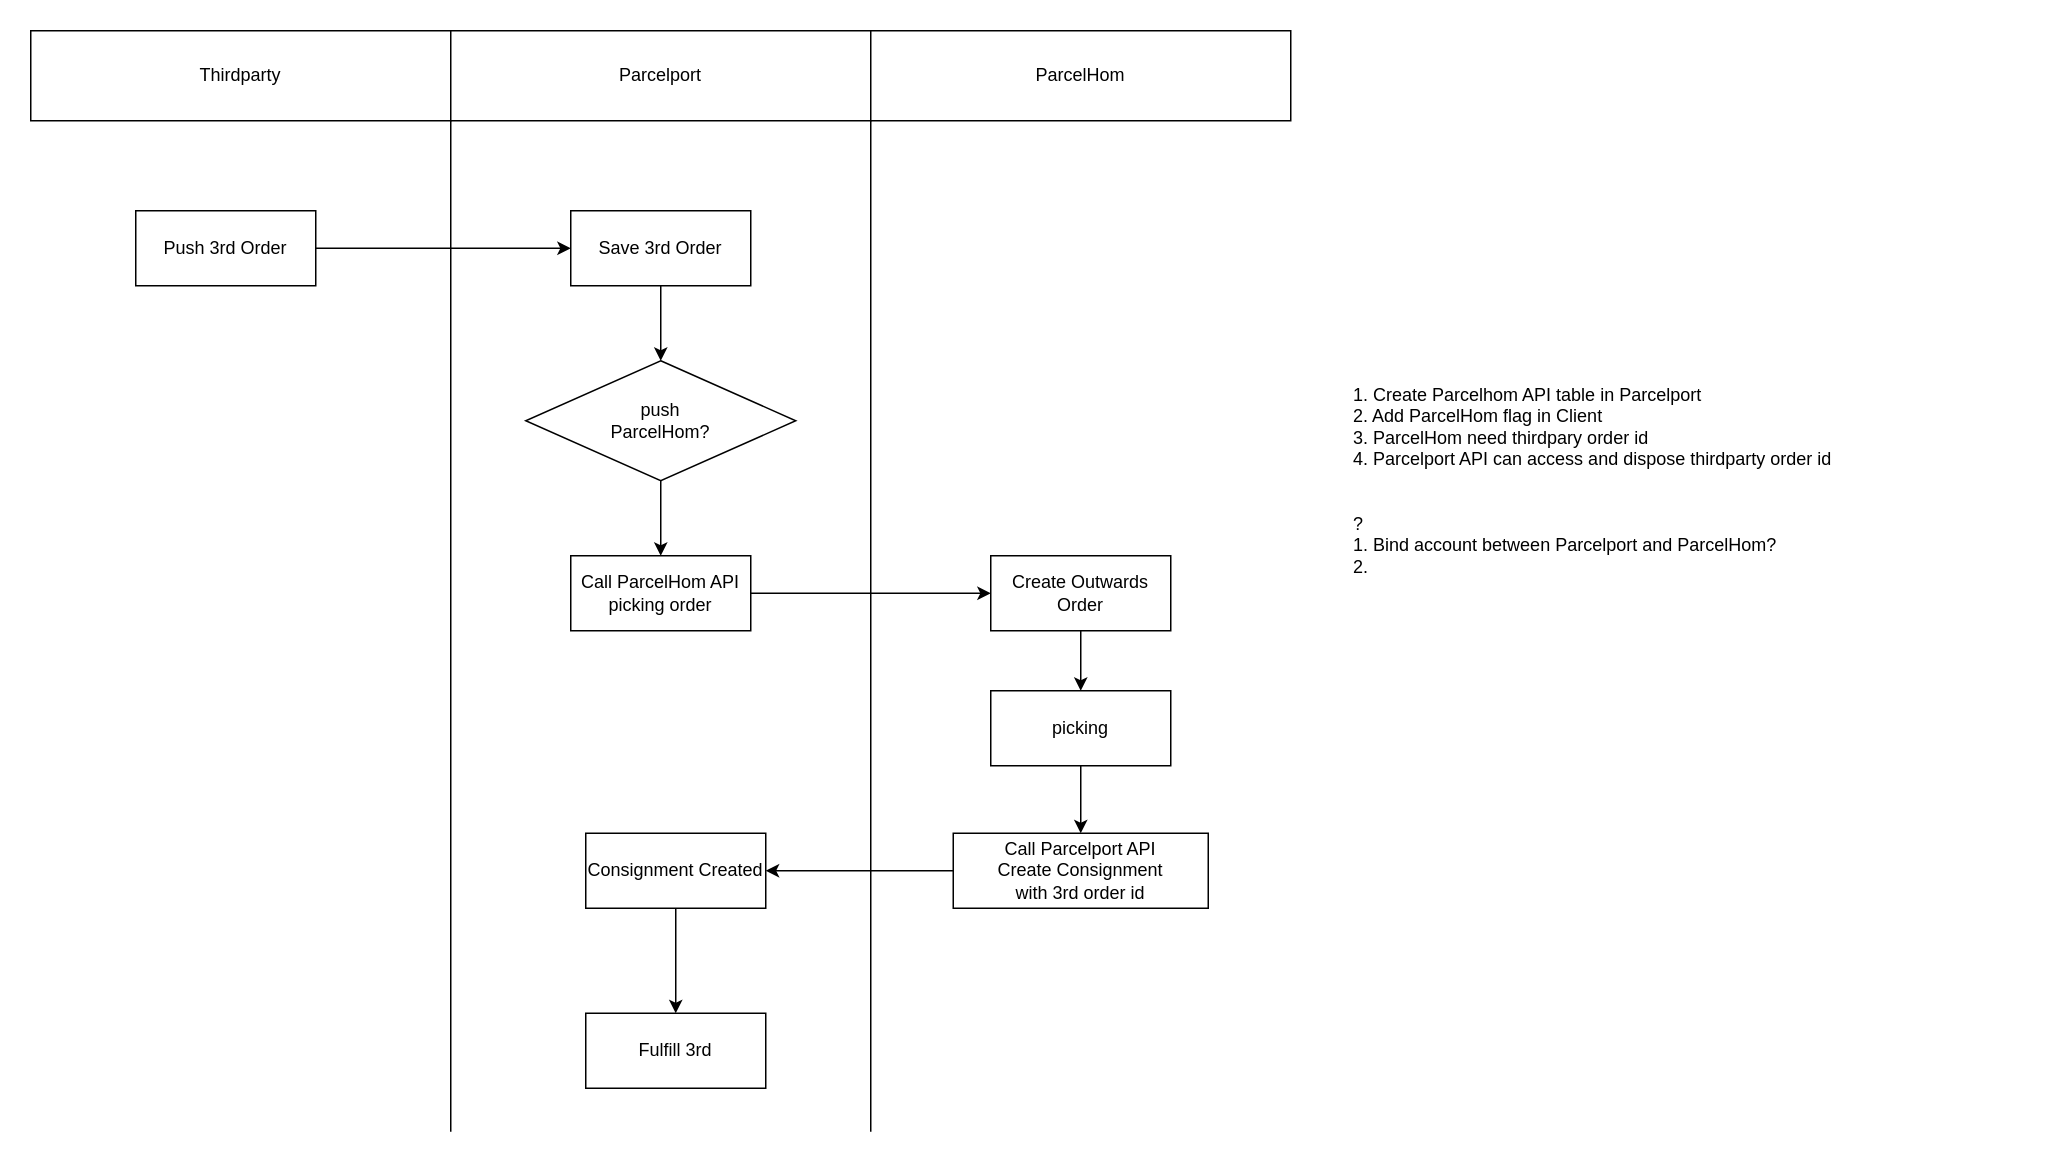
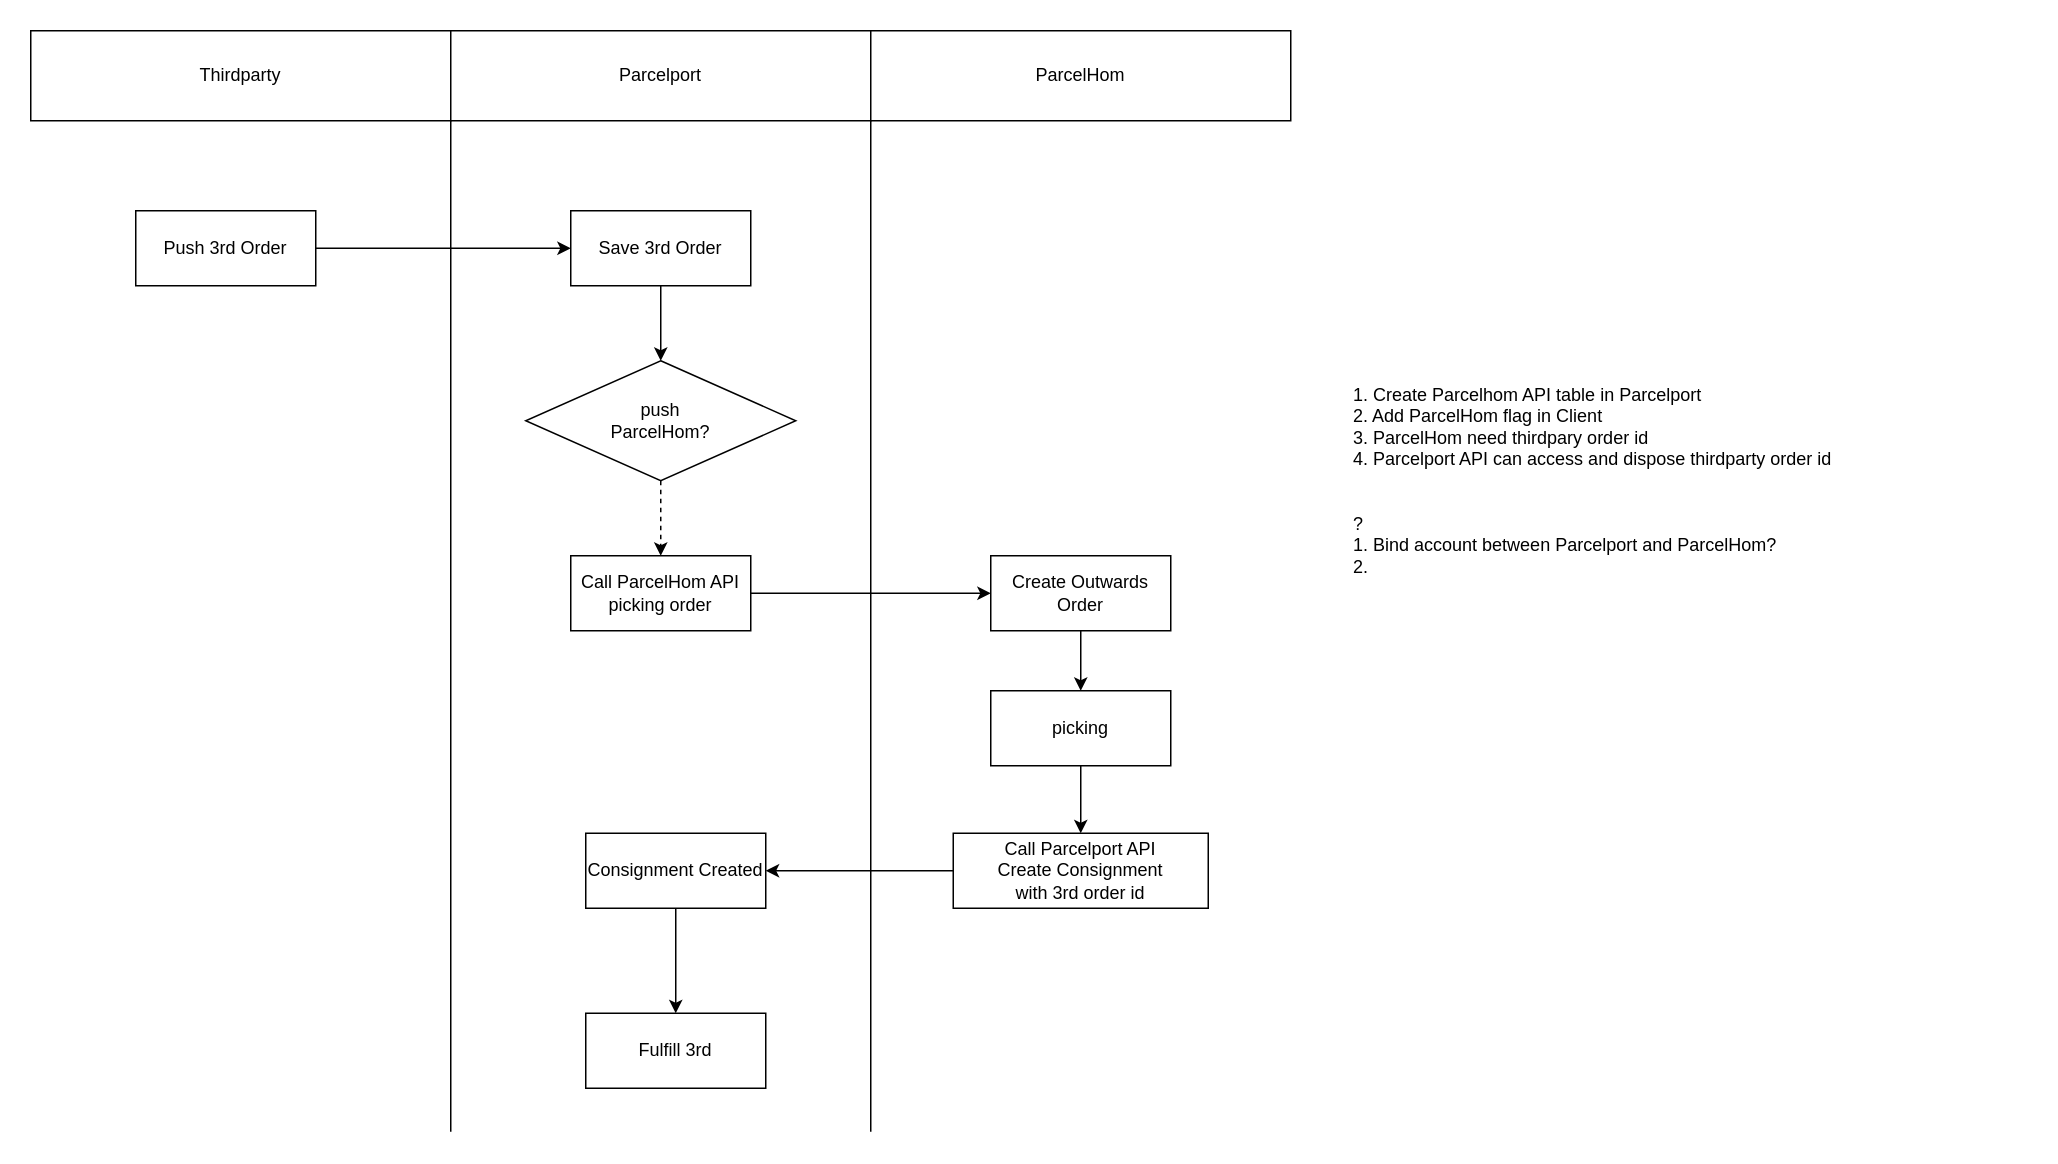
(661, 514) -> (661, 514)
